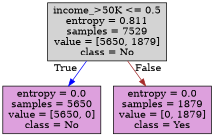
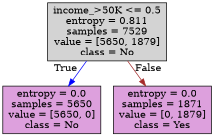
(162, 110) -> (162, 110)
